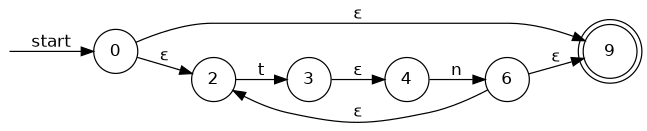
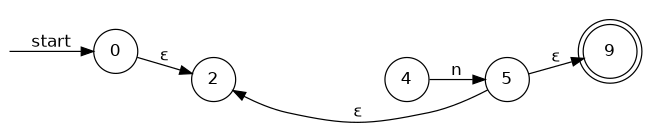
(354, 23) -> none
(309, 80) -> none
(507, 80) -> (507, 80)
